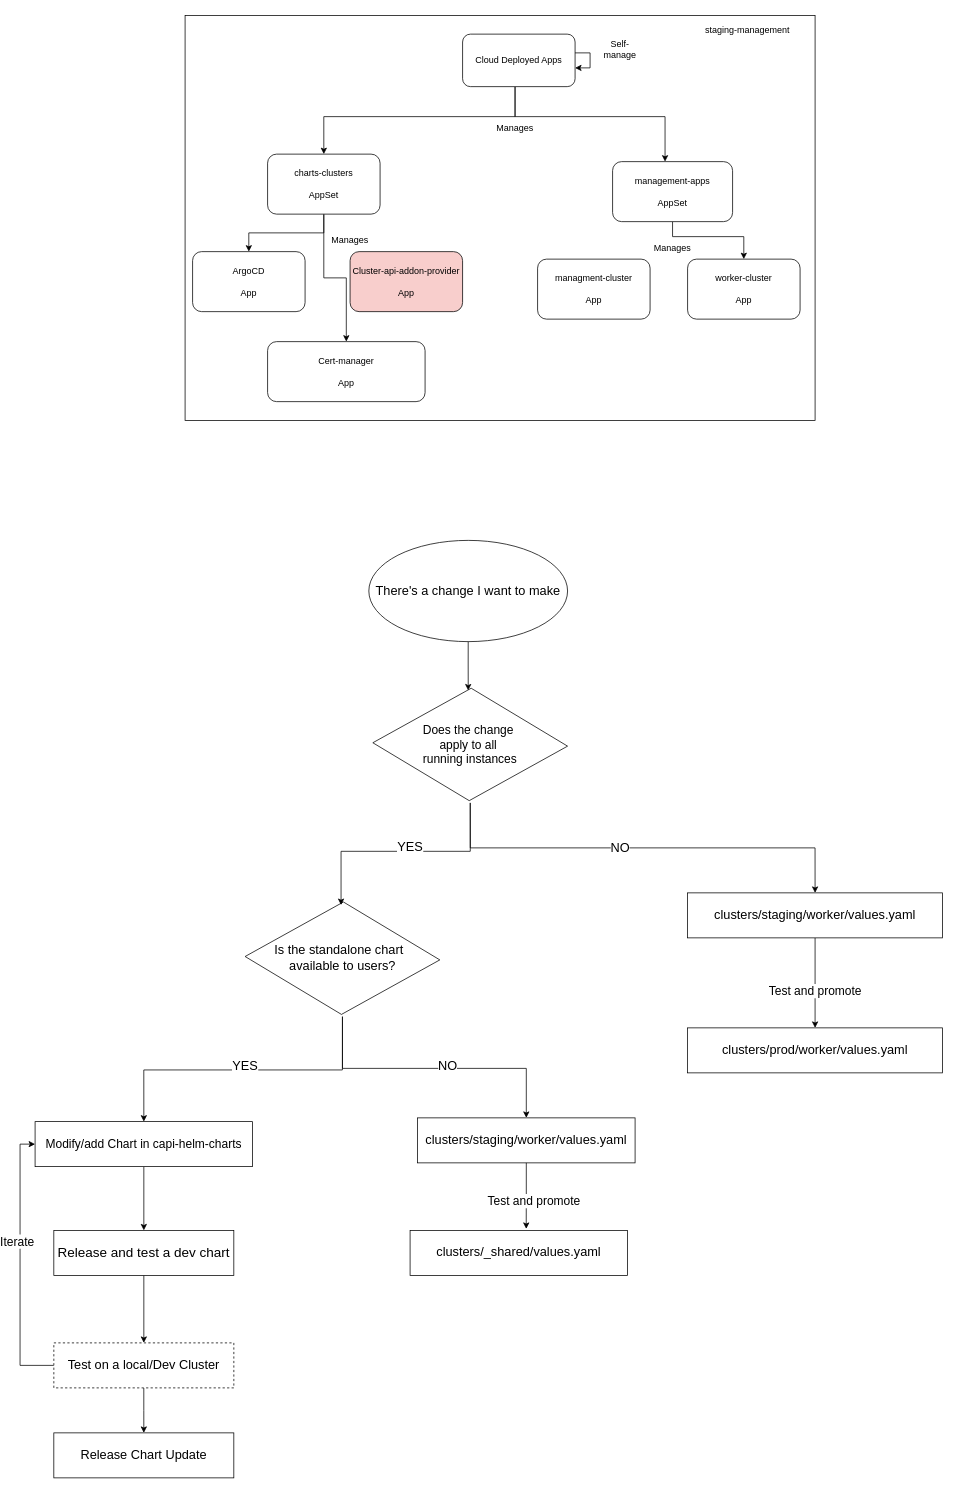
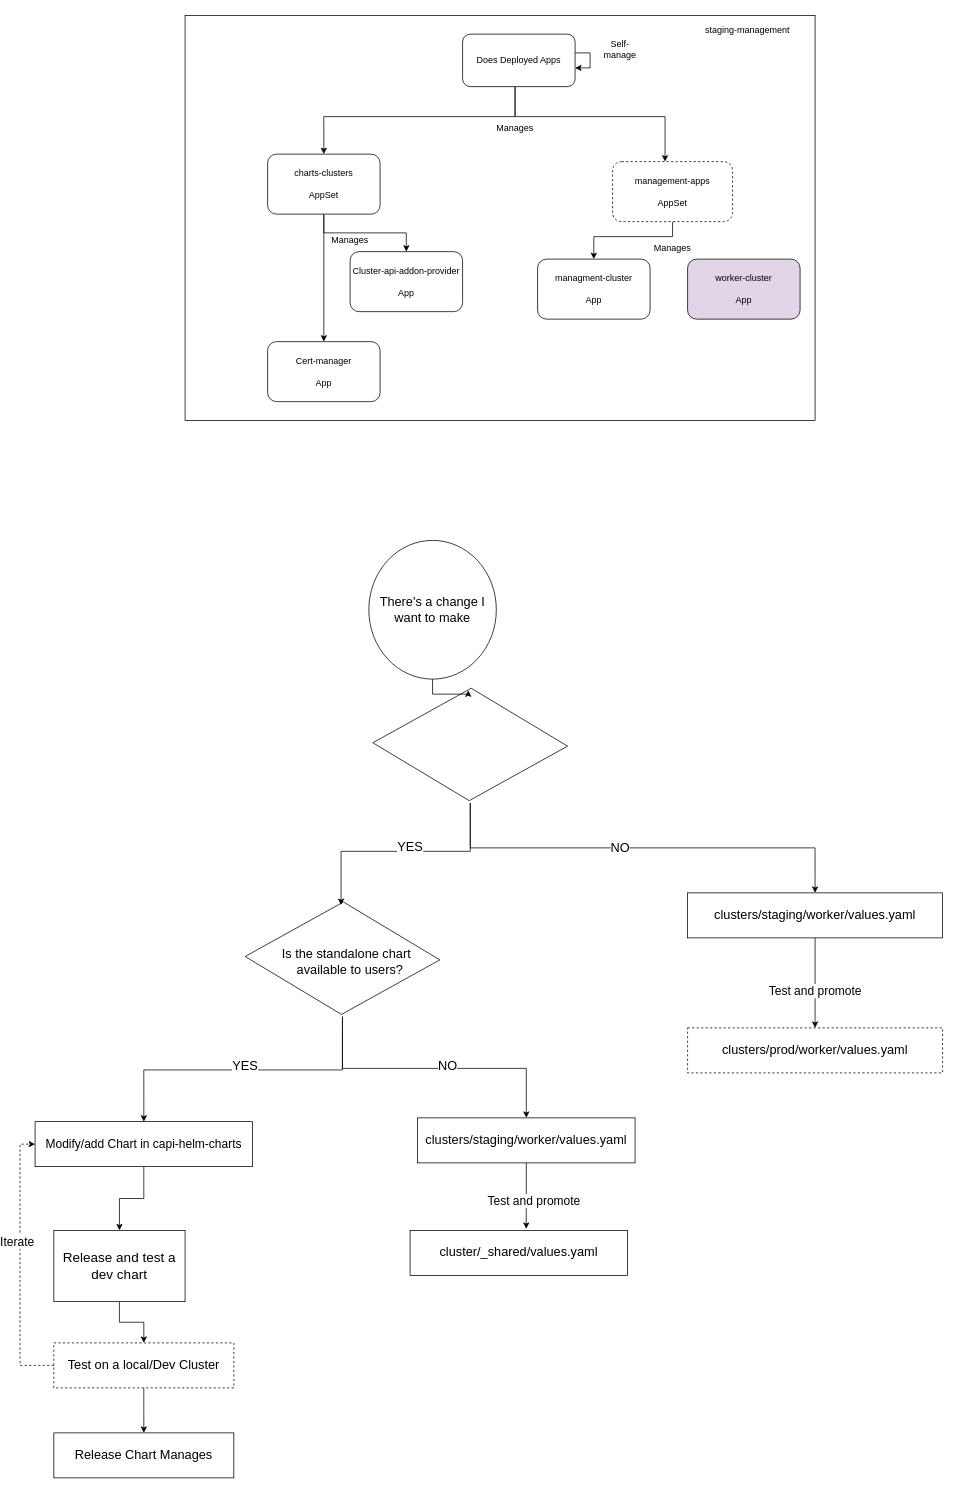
(519, 60) -> (519, 60)
(672, 192) -> (672, 192)
none -> (624, 237)
(716, 237) -> none
none -> (406, 238)
(249, 239) -> none
(249, 282) -> none
(406, 282) -> (406, 282)
(744, 289) -> (744, 289)
(346, 372) -> (324, 372)
(468, 591) -> (432, 610)
(470, 744) -> none
(342, 958) -> (350, 962)
(815, 1050) -> (815, 1050)
(144, 1253) -> (119, 1266)
(519, 1253) -> (519, 1253)
(20, 1323) -> (20, 1323)
(144, 1455) -> (144, 1455)
